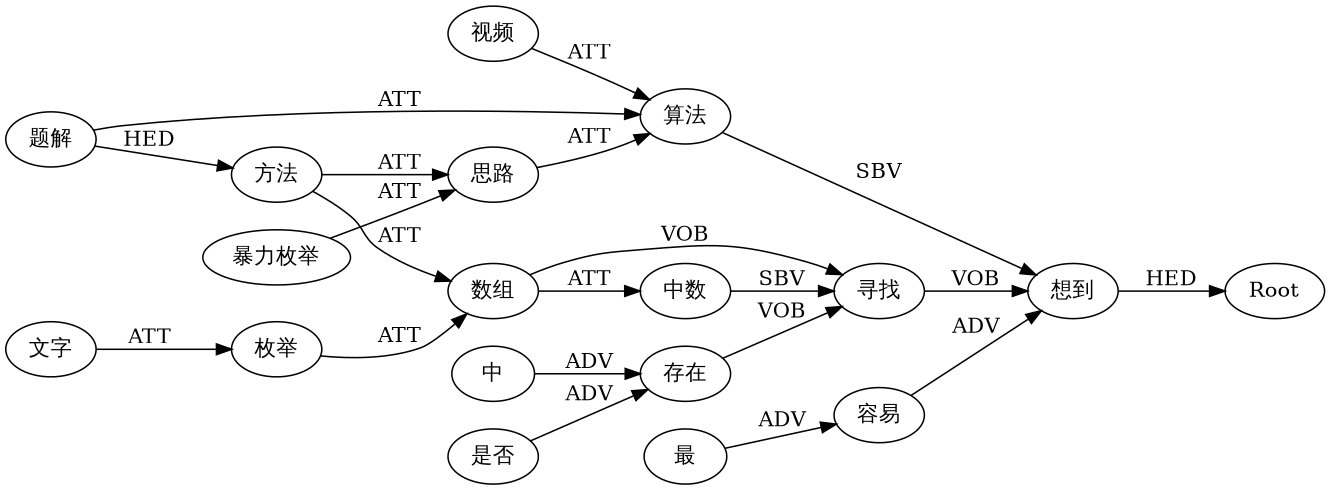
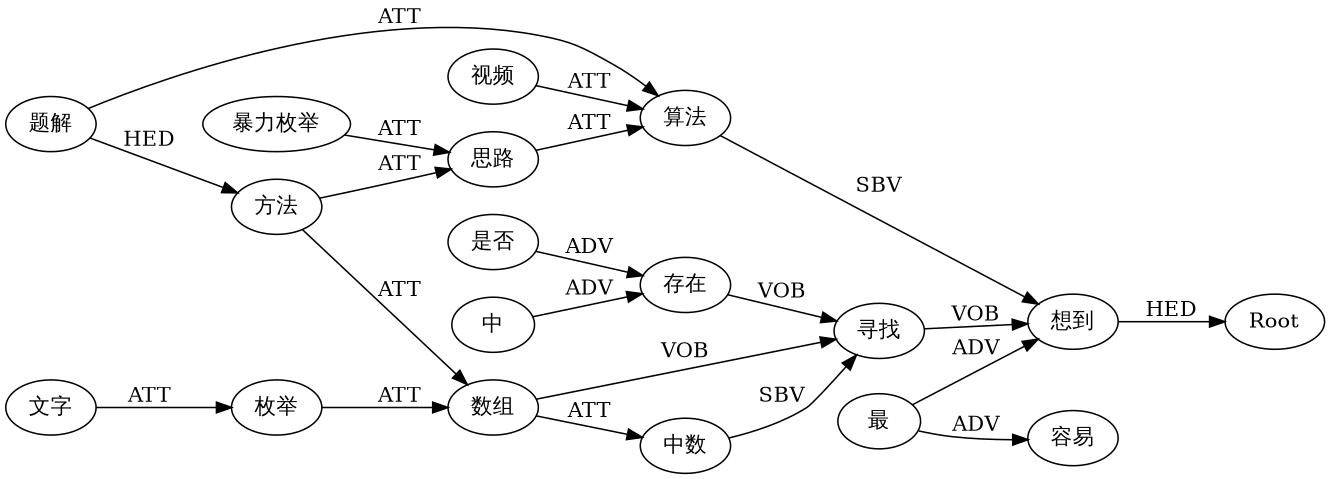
(970, 357) -> (969, 375)
